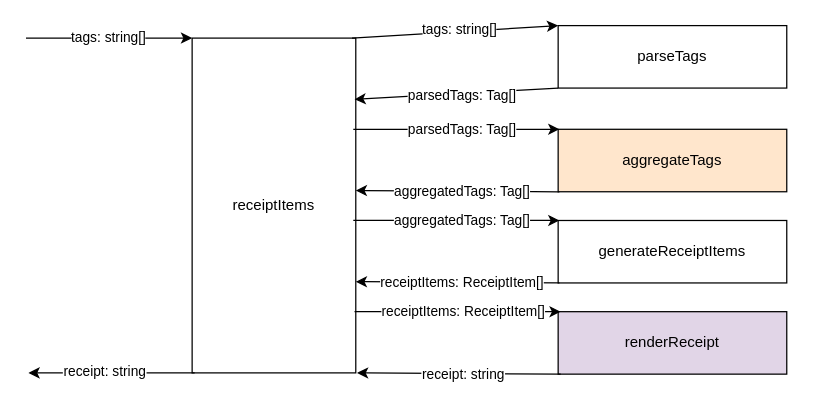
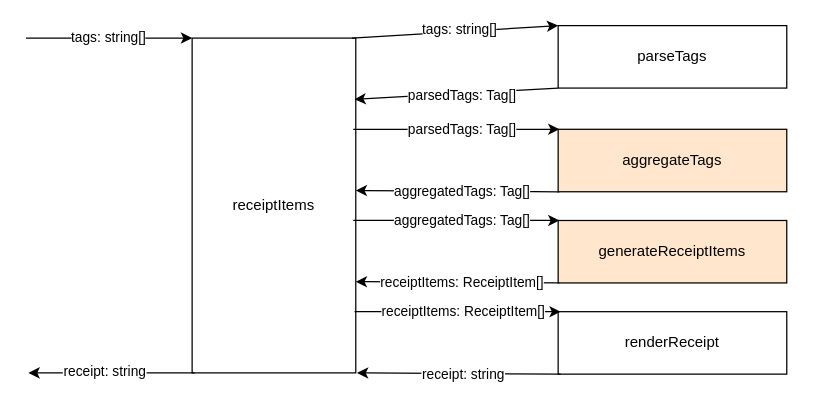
(673, 252) -> (673, 252)
(673, 343) -> (673, 343)
